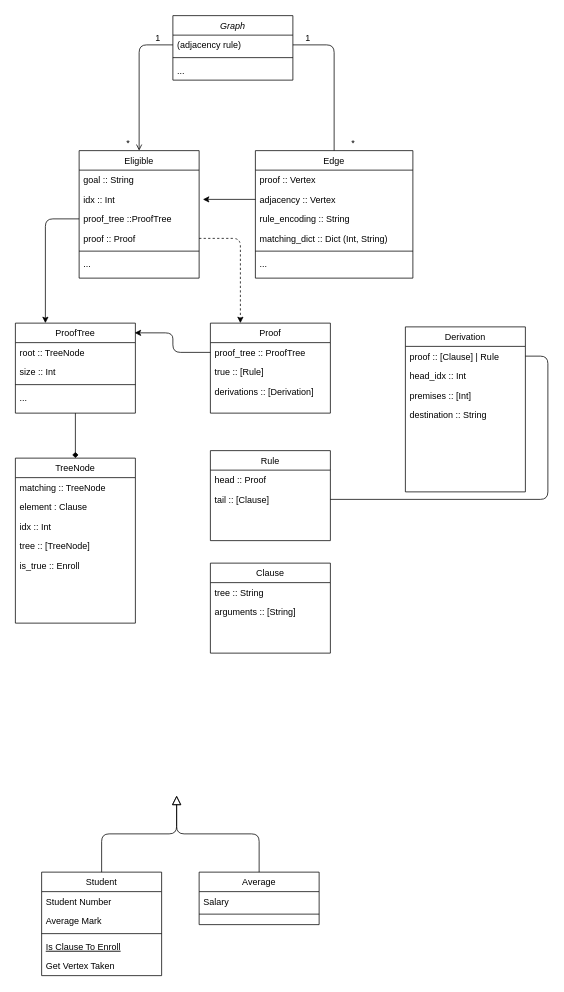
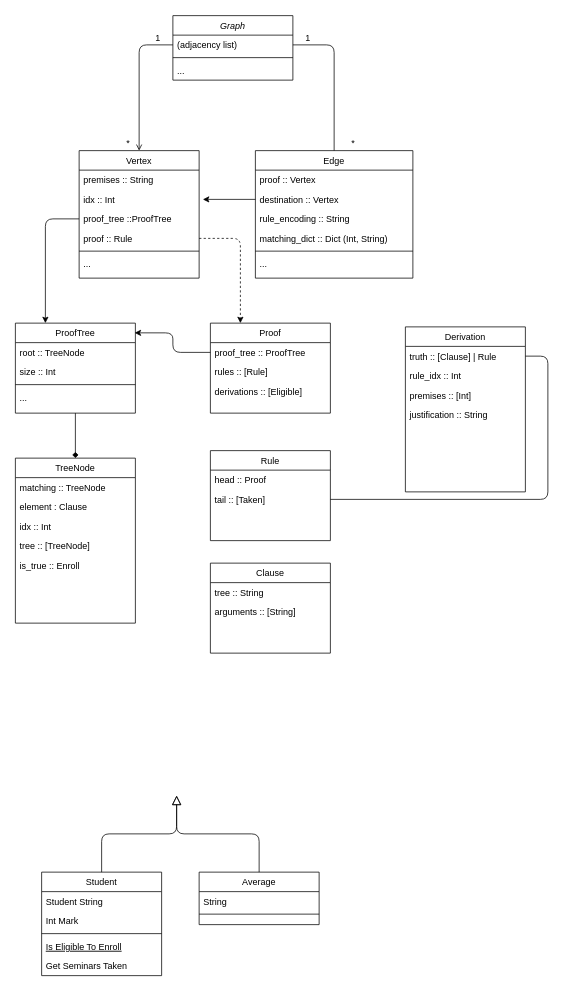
(215, 45) -> (214, 45)
(139, 161) -> (139, 161)
(112, 180) -> (122, 180)
(303, 200) -> (305, 200)
(114, 239) -> (110, 239)
(459, 356) -> (459, 356)
(244, 372) -> (245, 372)
(441, 376) -> (440, 376)
(273, 392) -> (266, 392)
(454, 415) -> (458, 415)
(247, 500) -> (245, 500)
(80, 902) -> (79, 902)
(217, 902) -> (217, 902)
(75, 921) -> (65, 921)
(87, 947) -> (88, 947)
(84, 966) -> (88, 966)
